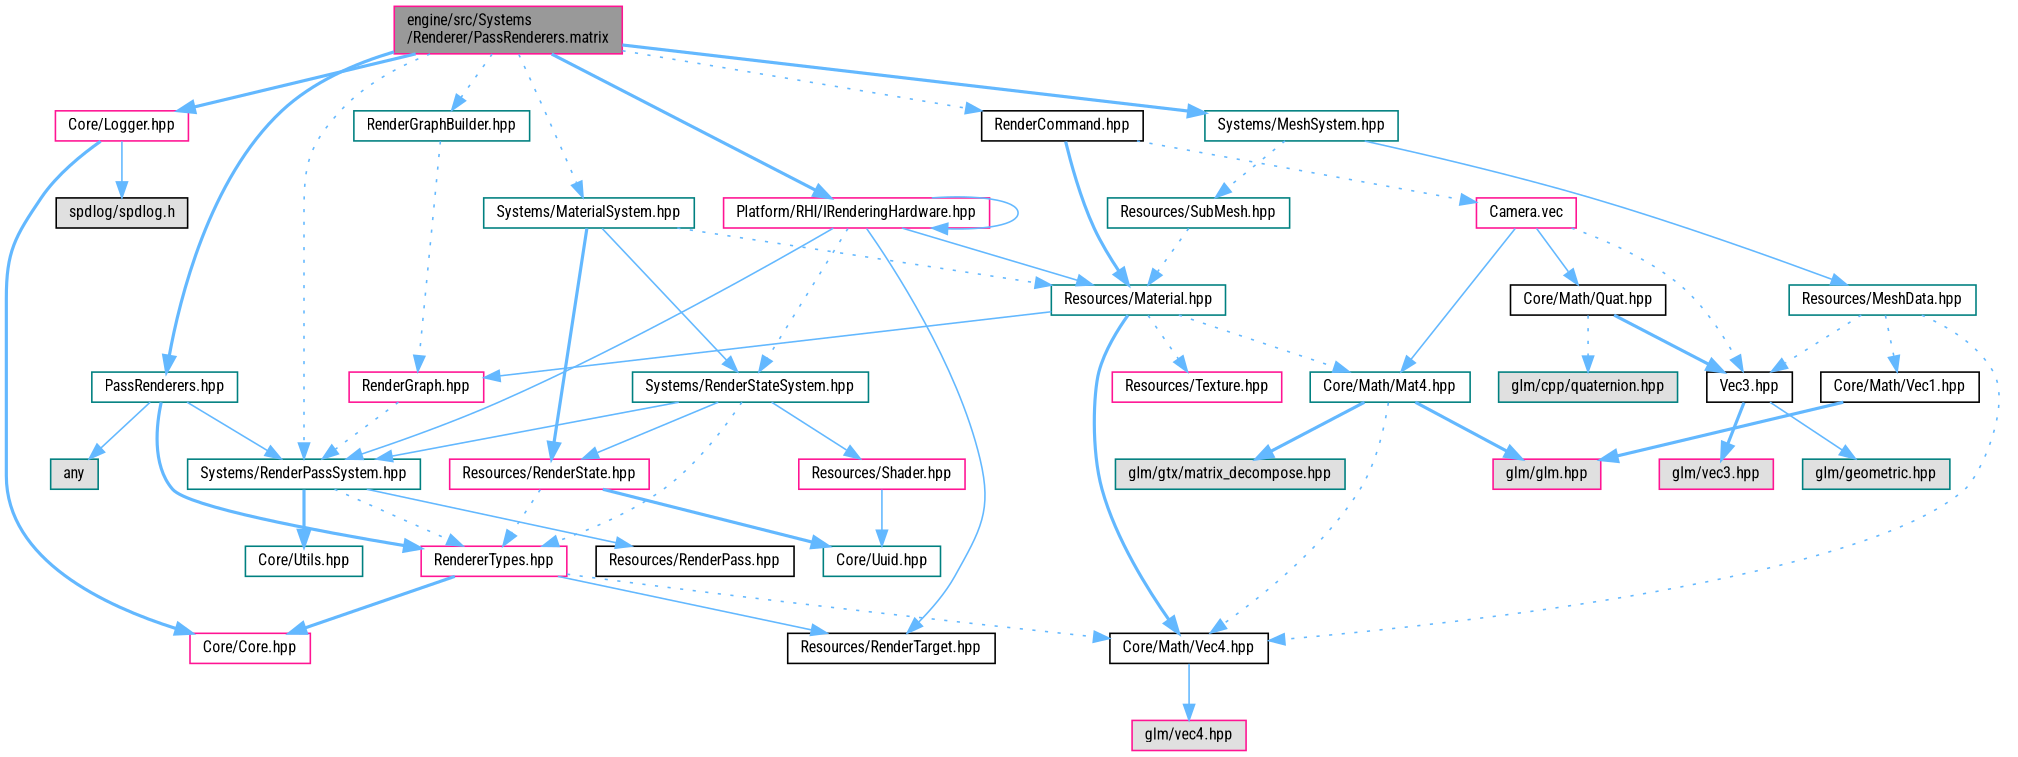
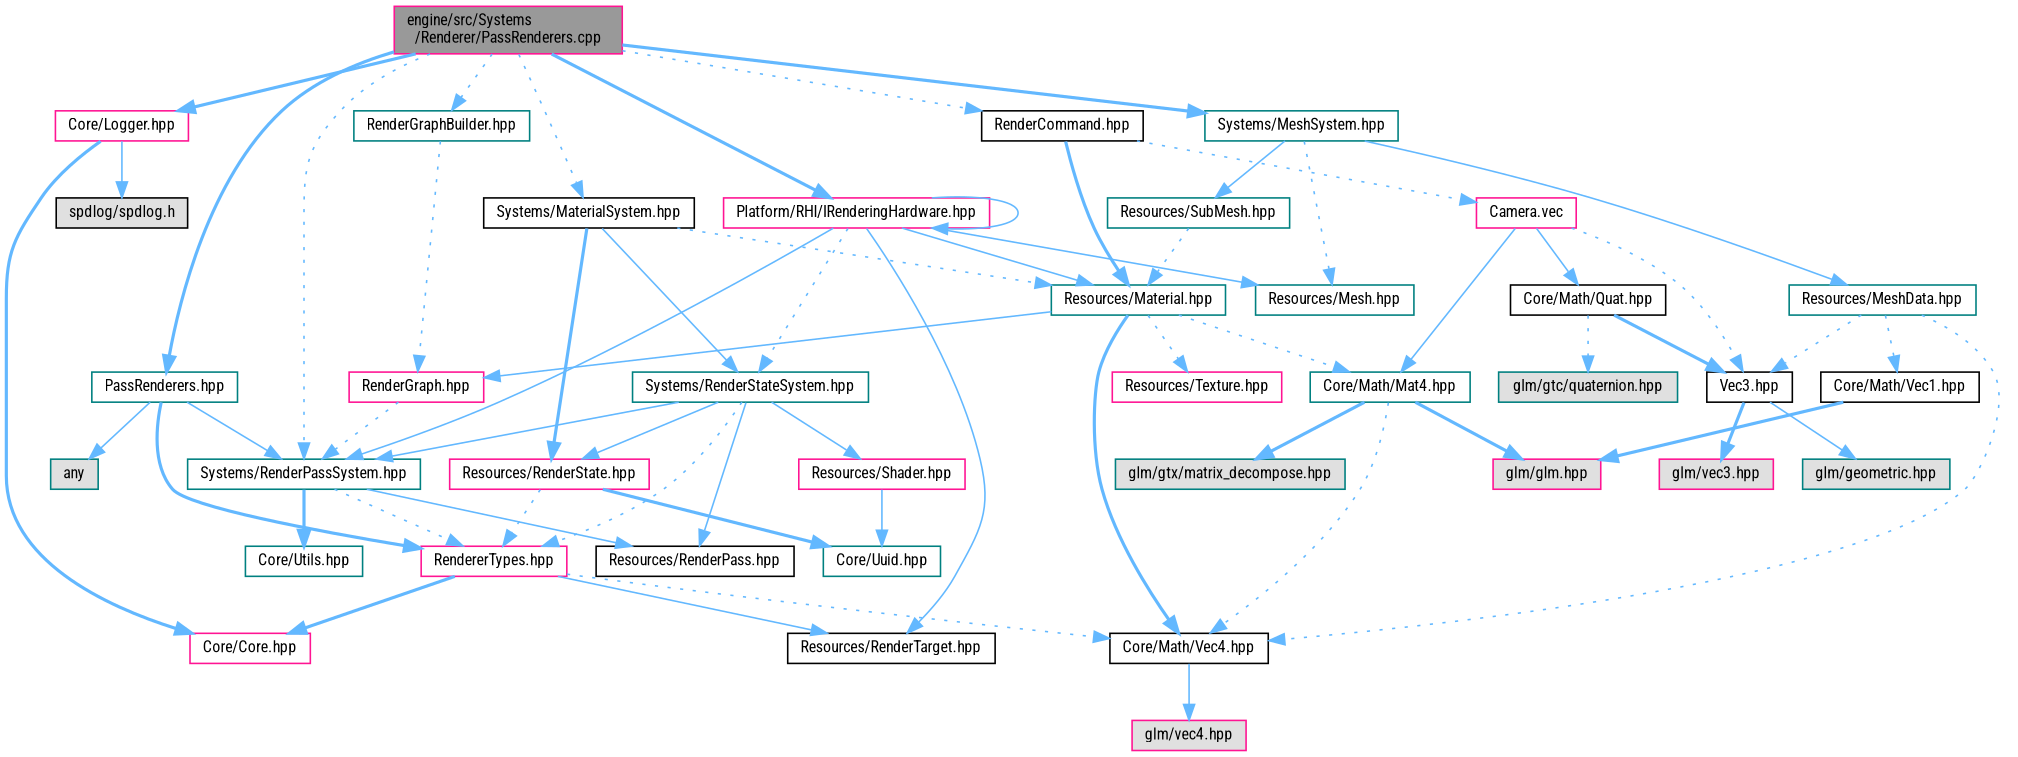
(508, 30) -> (508, 30)
(1248, 171) -> (1248, 171)
(589, 213) -> (589, 213)
none -> (1335, 300)
(1588, 387) -> (1588, 387)
none -> (725, 467)
